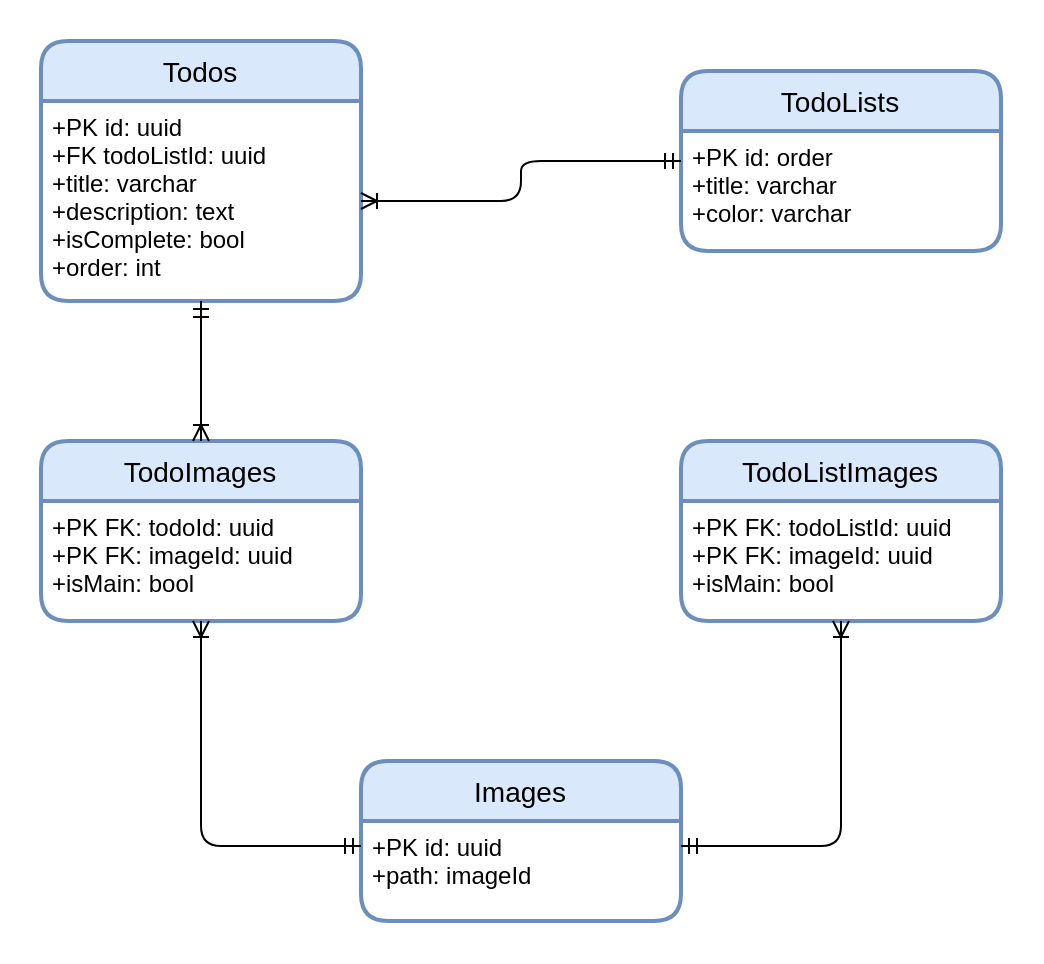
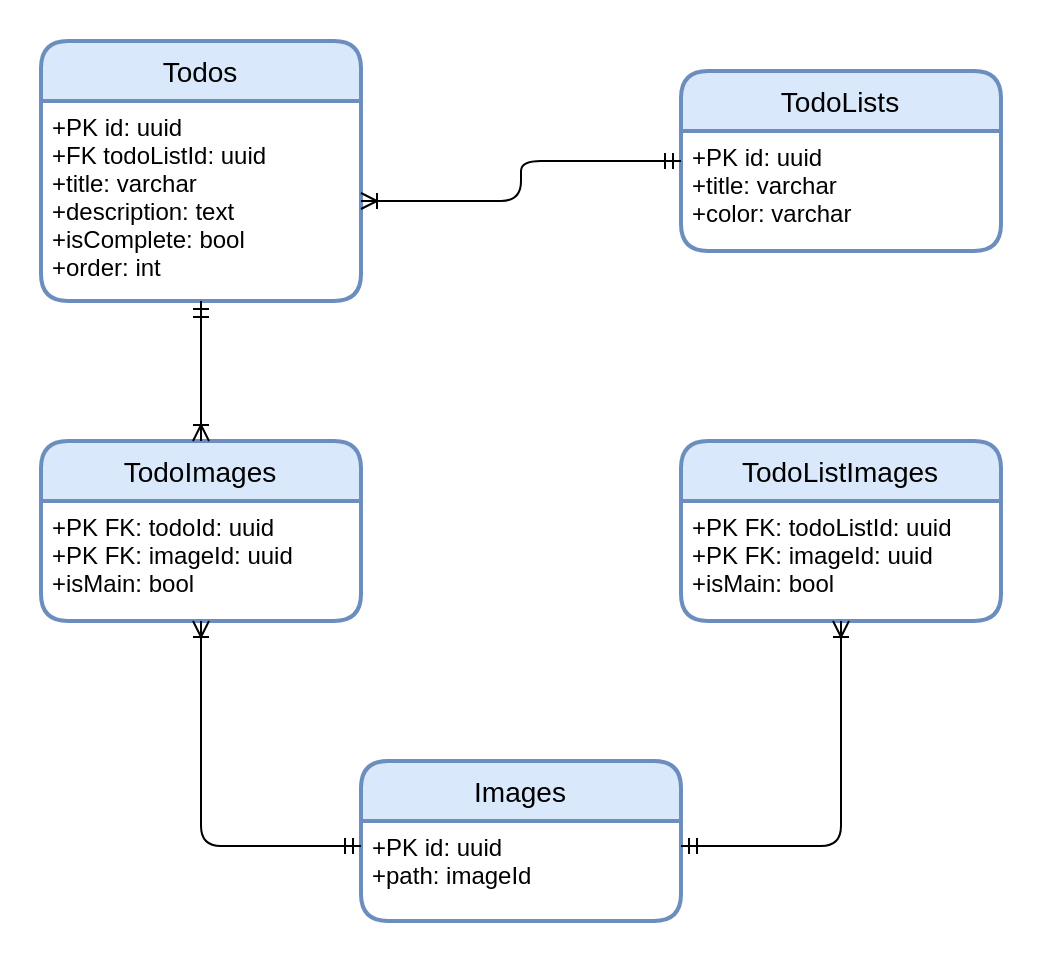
(767, 158) -> (757, 158)
